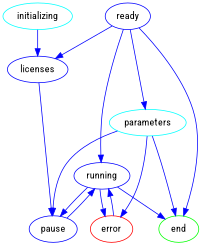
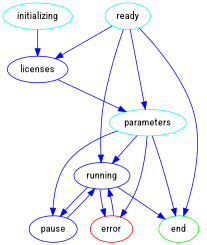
(128, 16) -> (128, 16)
(45, 145) -> (88, 94)
none -> (127, 147)
